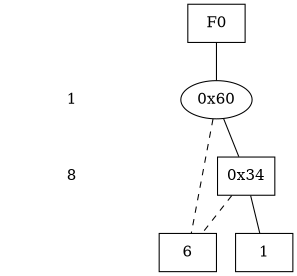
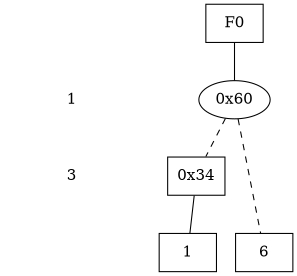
(231, 138) -> (216, 137)
(72, 176) -> (72, 176)
(217, 214) -> none
